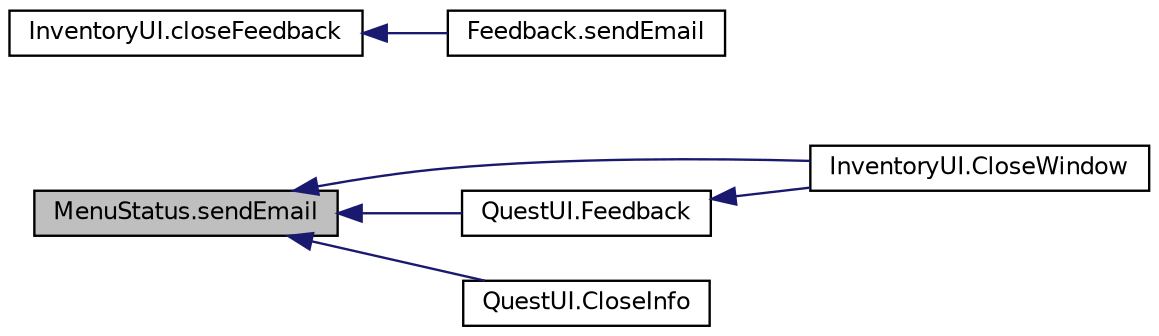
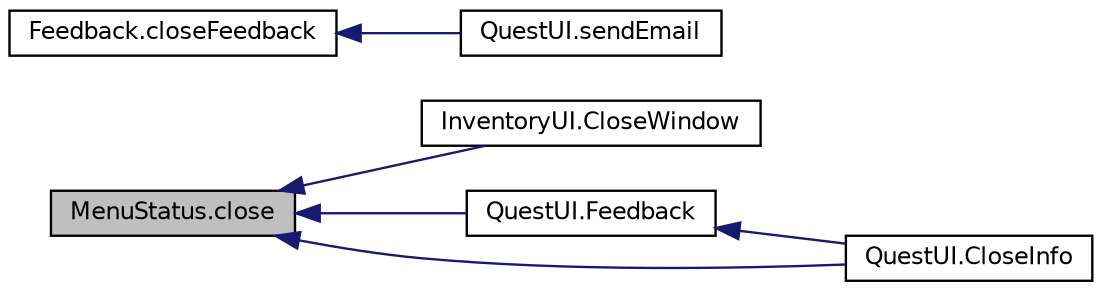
(186, 33) -> (173, 33)
(586, 33) -> (591, 33)
(773, 192) -> (793, 237)
(186, 213) -> (173, 213)
